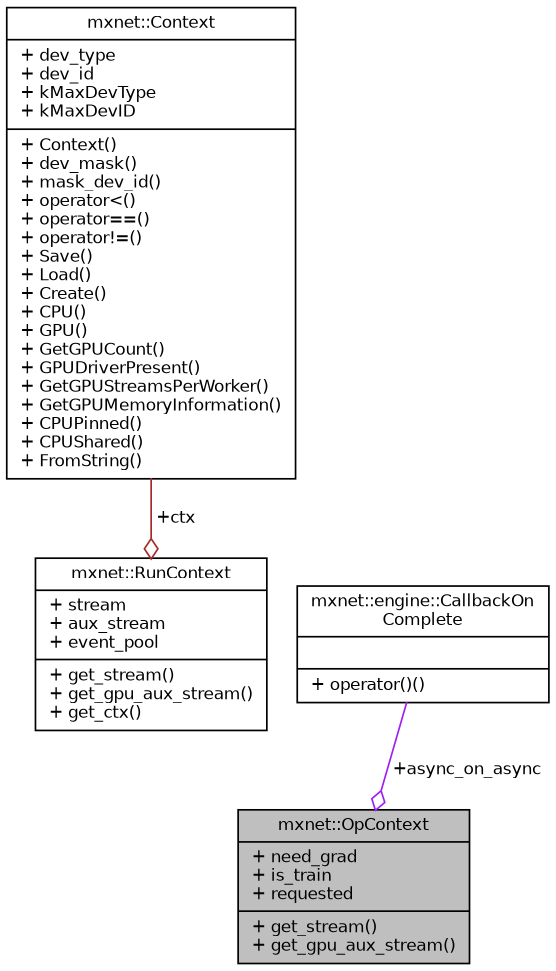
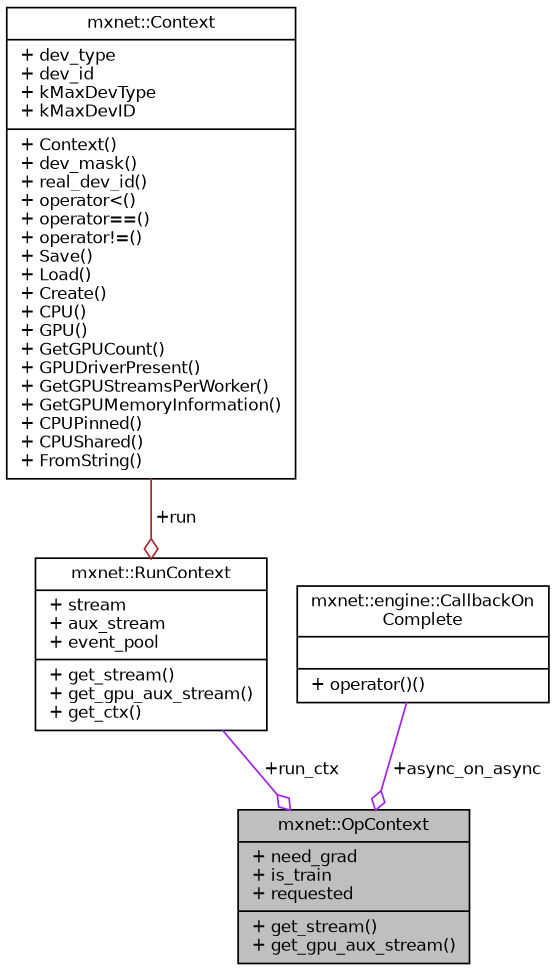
(91, 182) -> (84, 182)
(174, 518) -> (174, 518)
none -> (250, 762)
